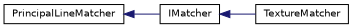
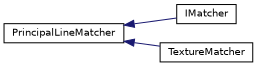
(243, 14) -> (147, 44)
